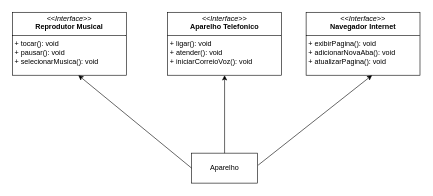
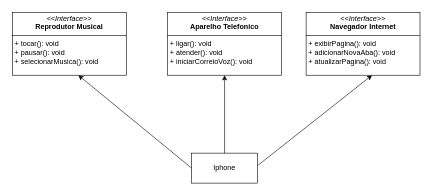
(225, 168) -> (225, 168)
